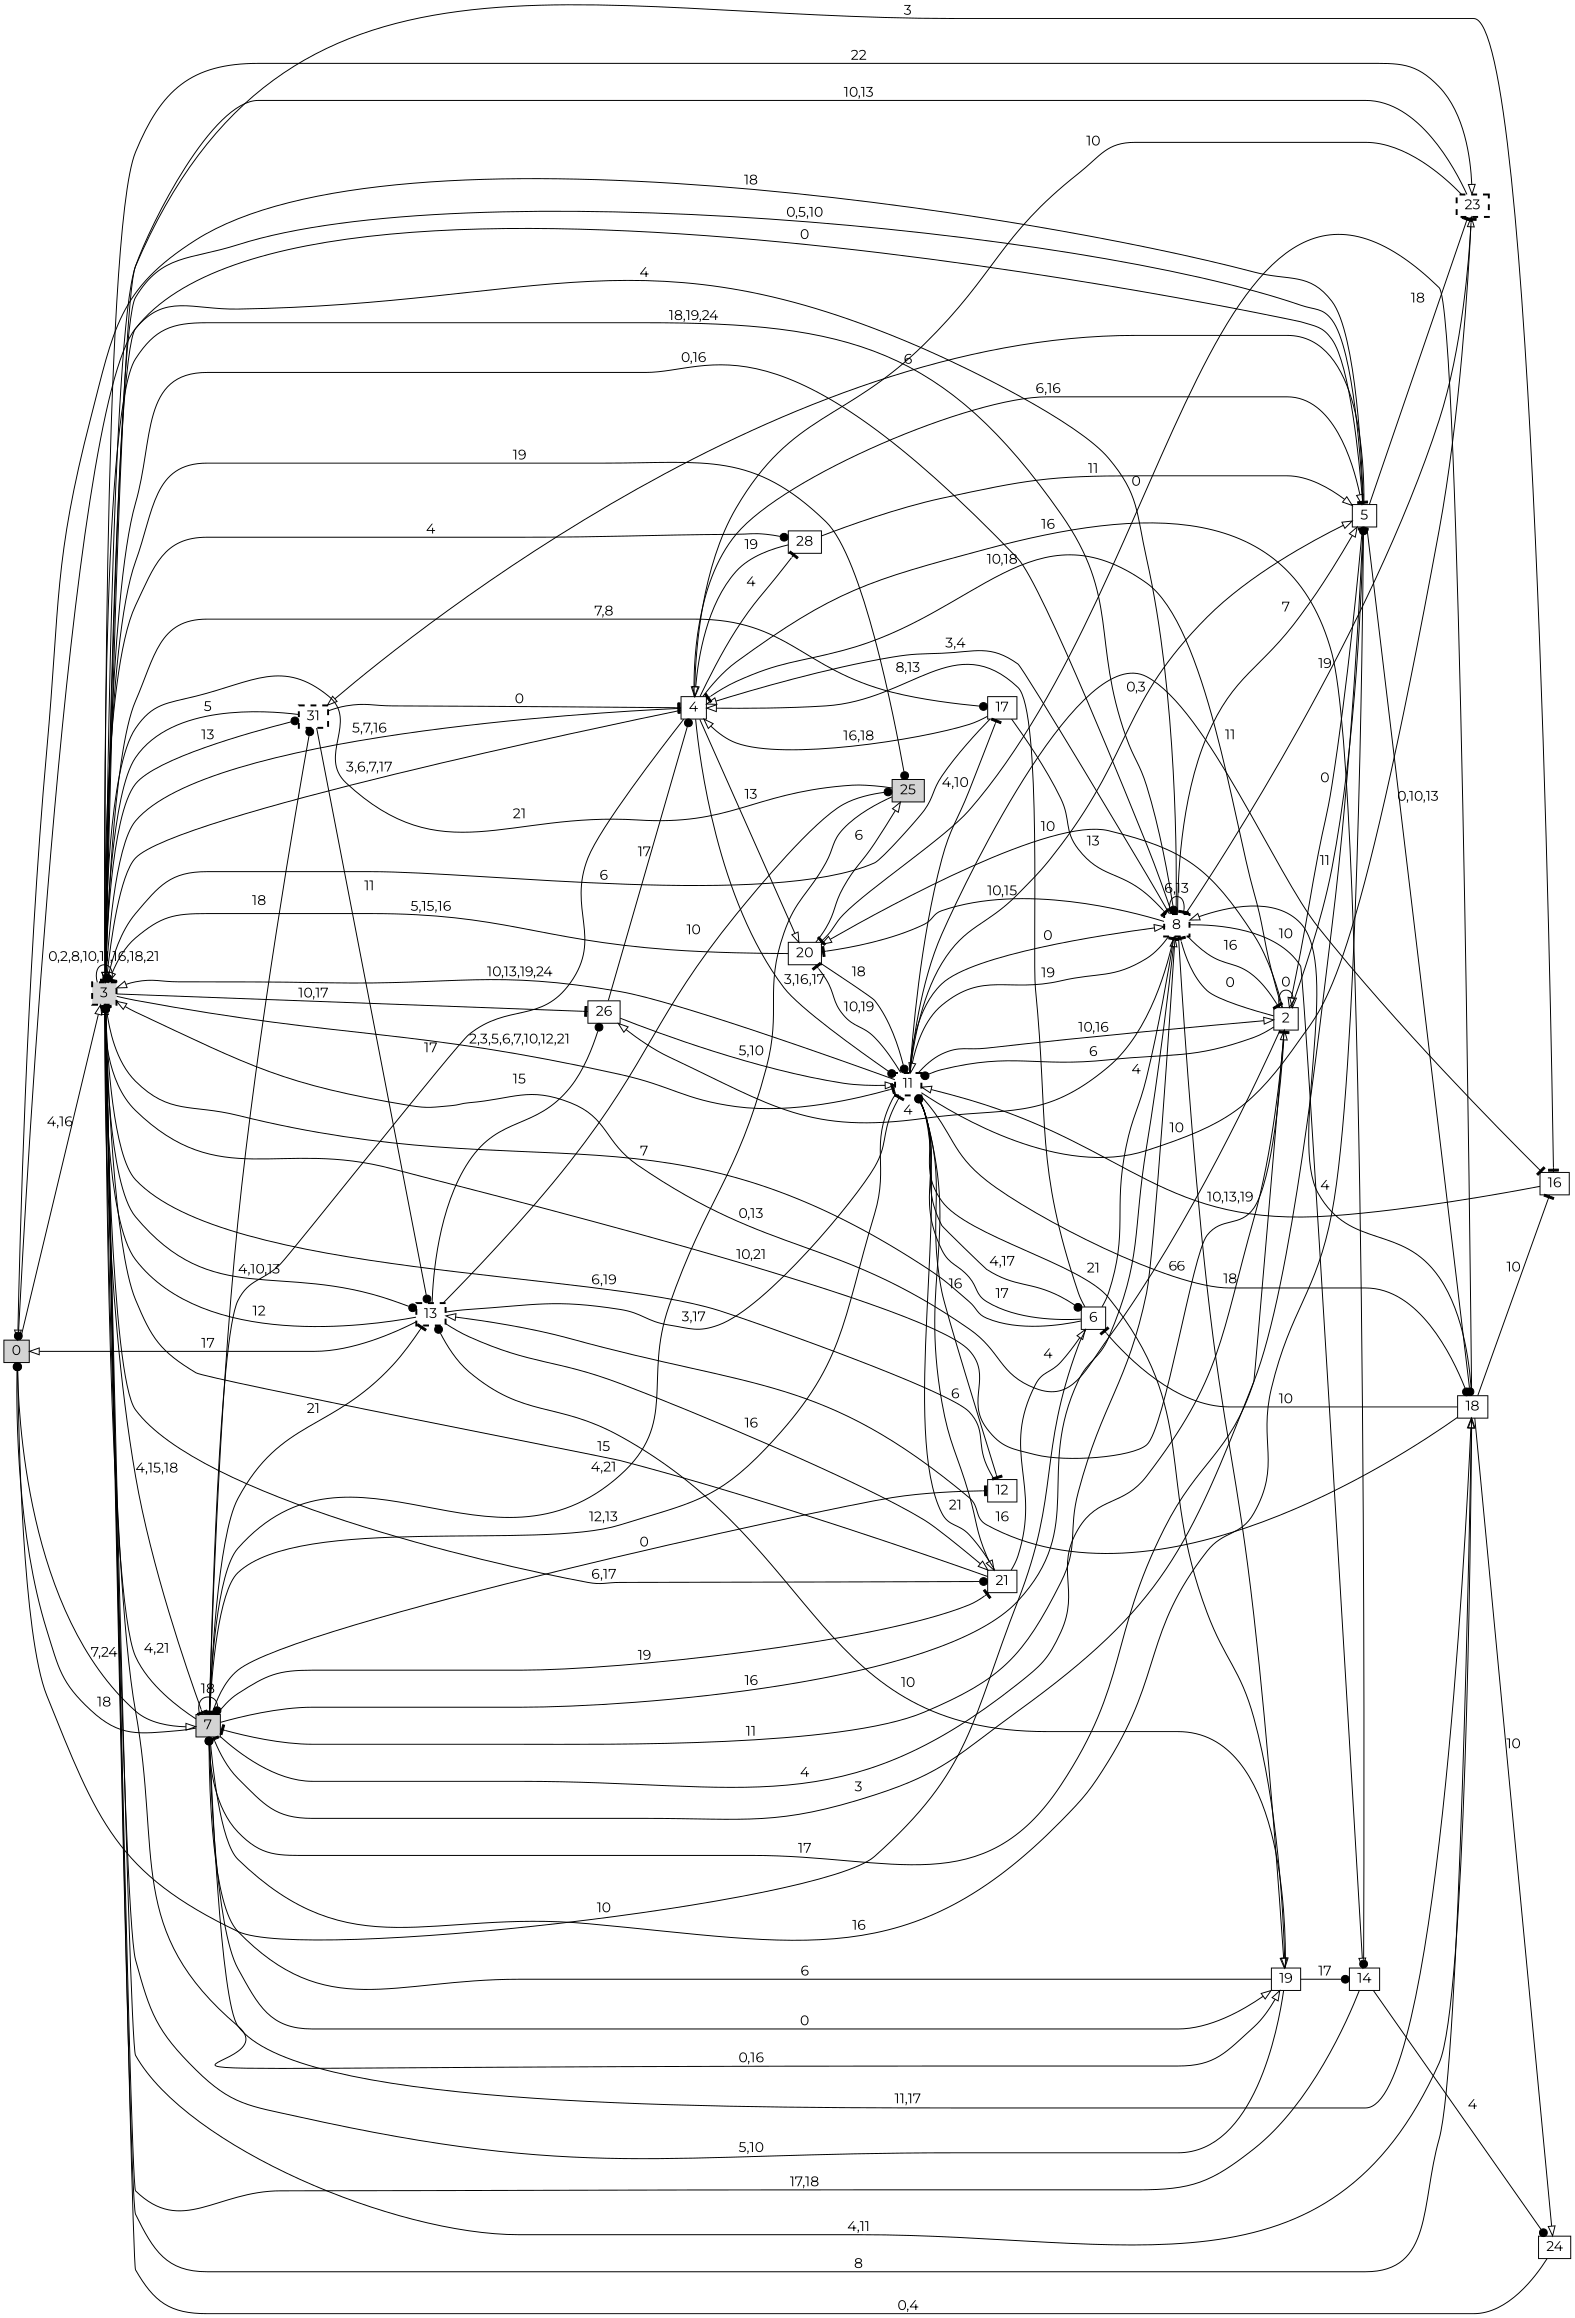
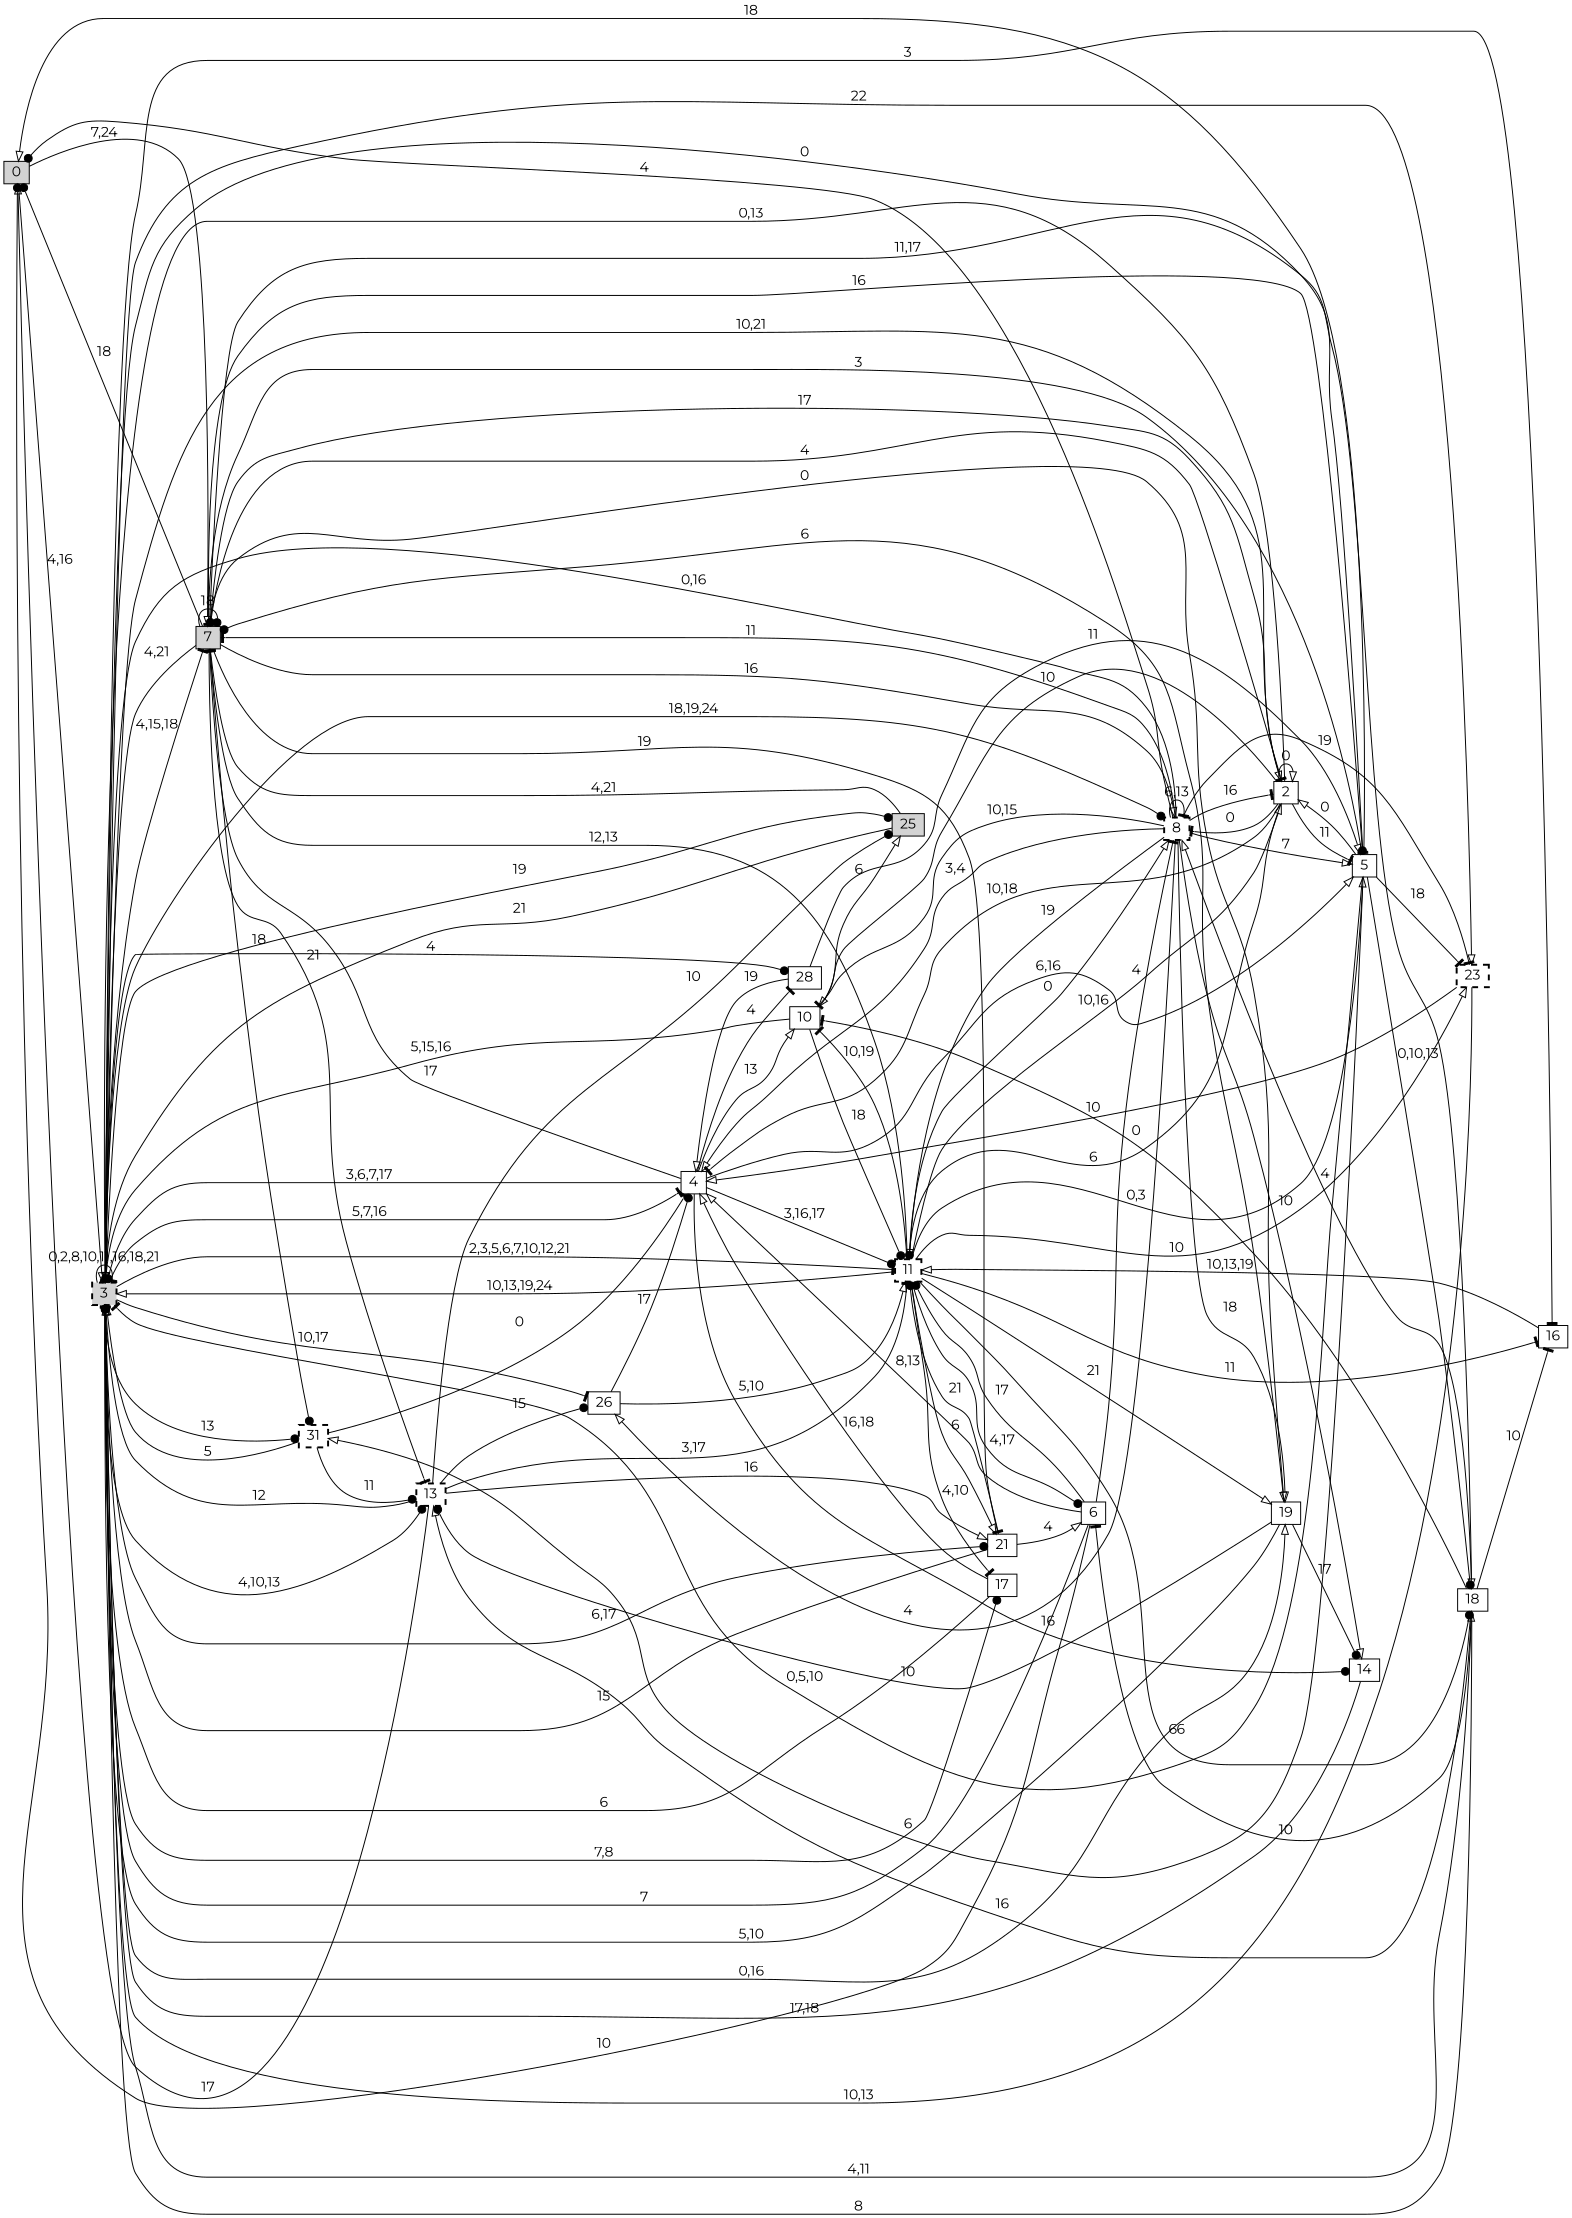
(1068, 824) -> none
(805, 954) -> (805, 1018)
(1002, 1491) -> none
(1555, 2247) -> none
